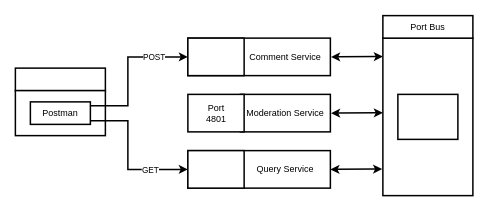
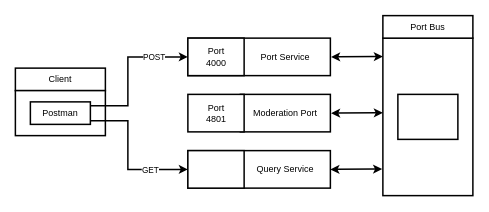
none -> (216, 57)
(285, 57) -> (285, 57)
none -> (60, 79)
(285, 113) -> (285, 113)
